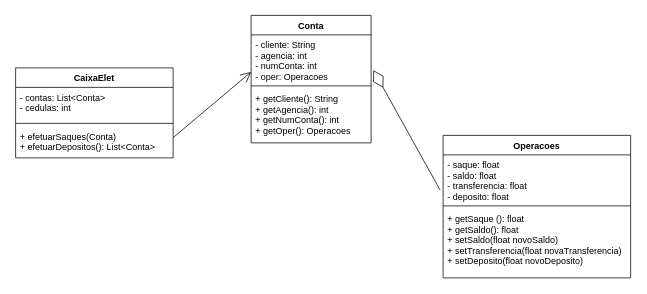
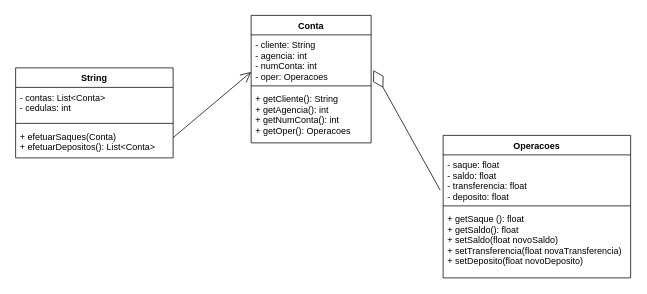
(94, 78) -> (94, 78)
